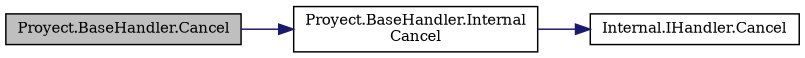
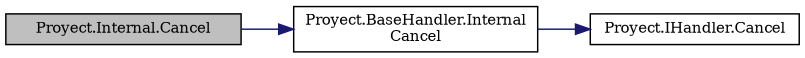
(123, 29) -> (123, 29)
(695, 29) -> (695, 29)
